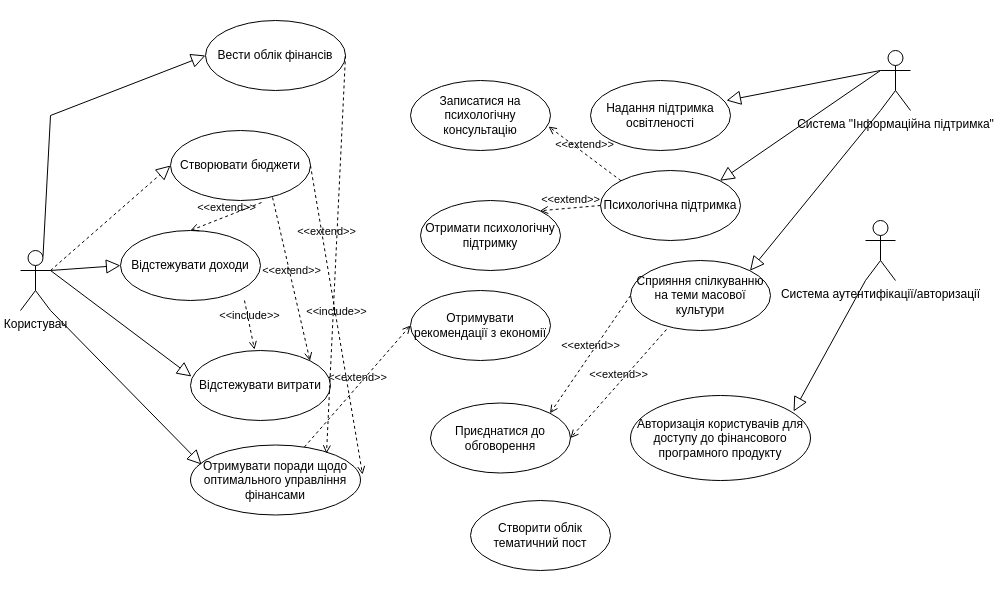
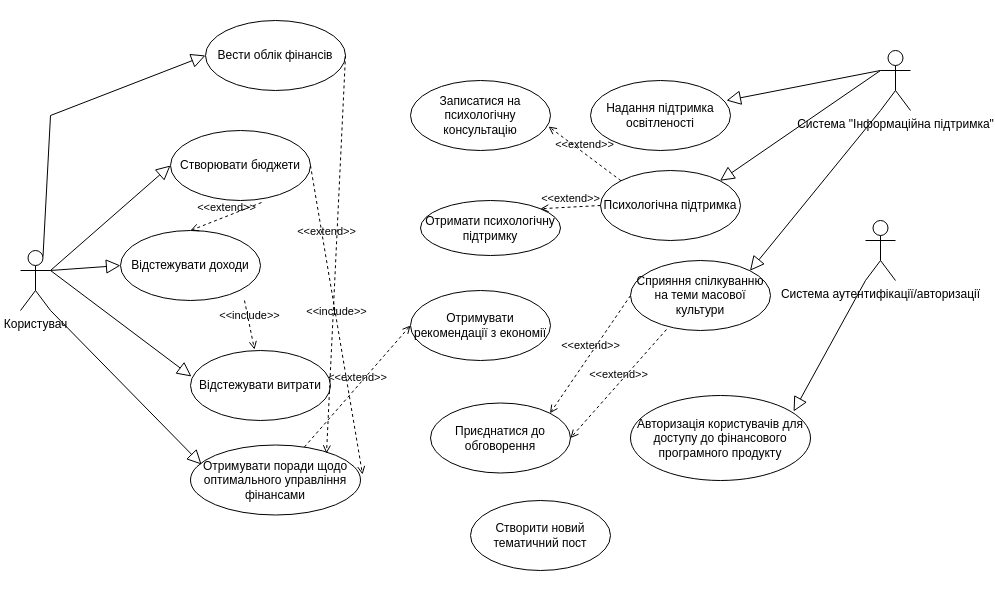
(106, 222) -> (106, 222)
(491, 236) -> (491, 228)
(291, 278) -> none
(541, 536) -> (541, 536)
